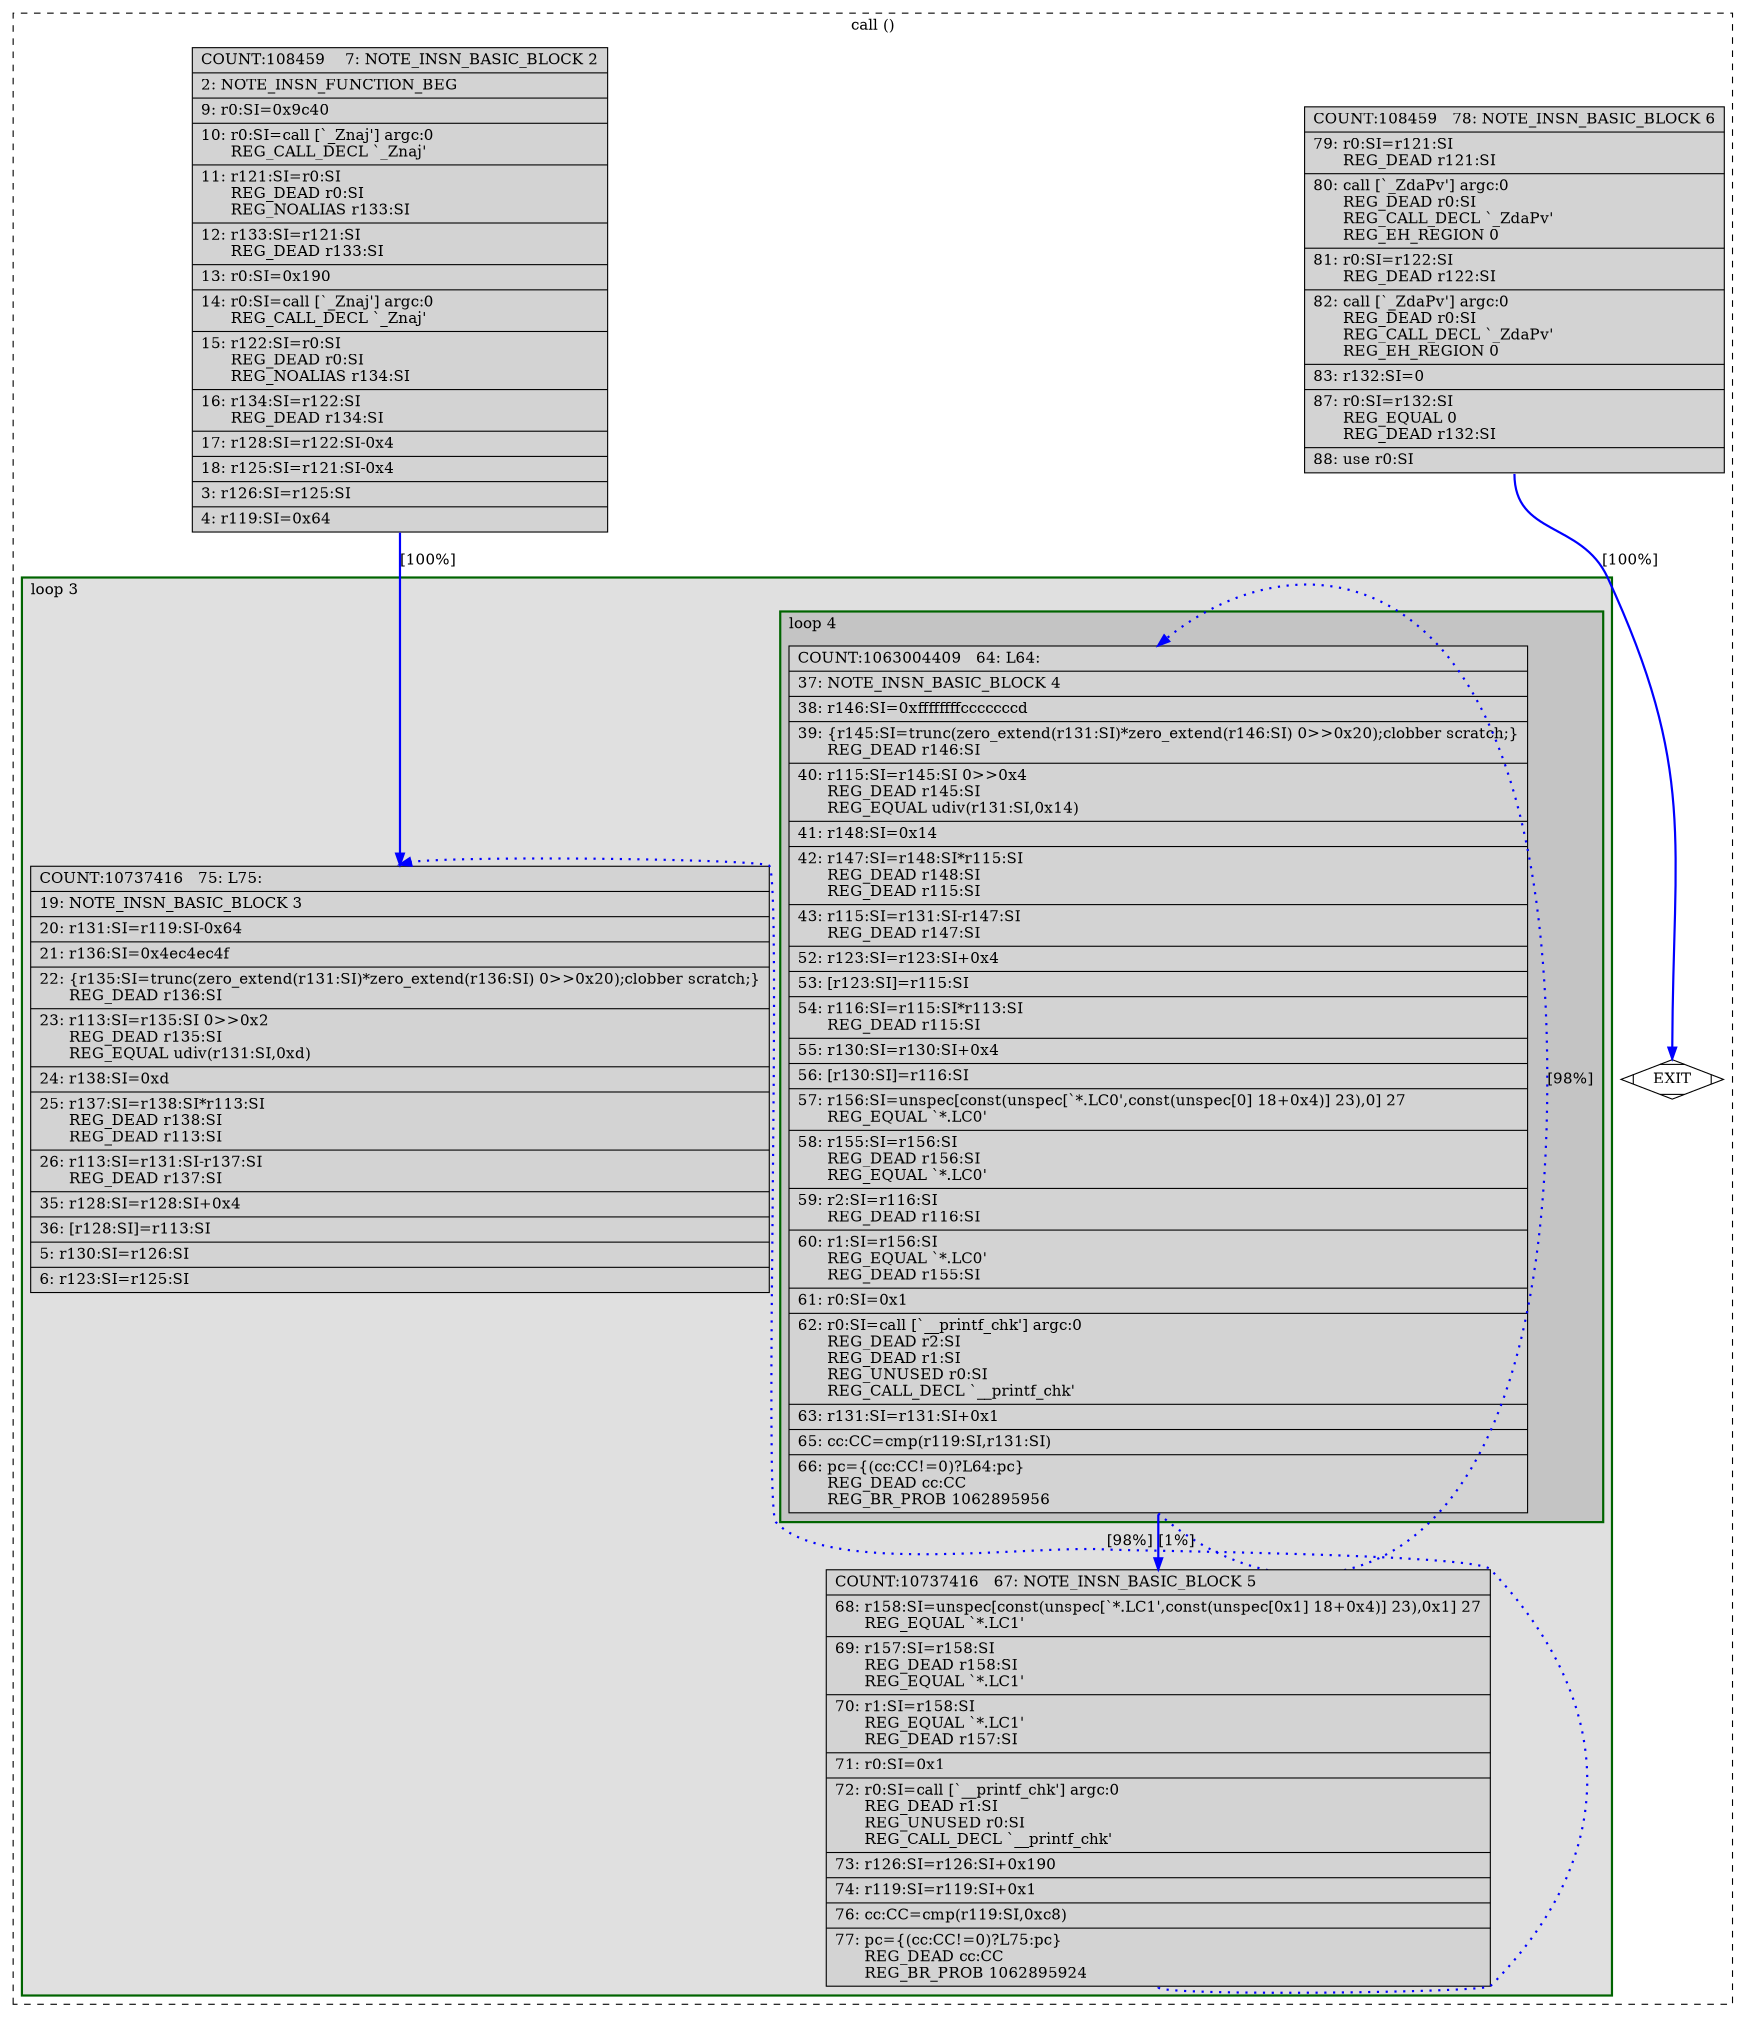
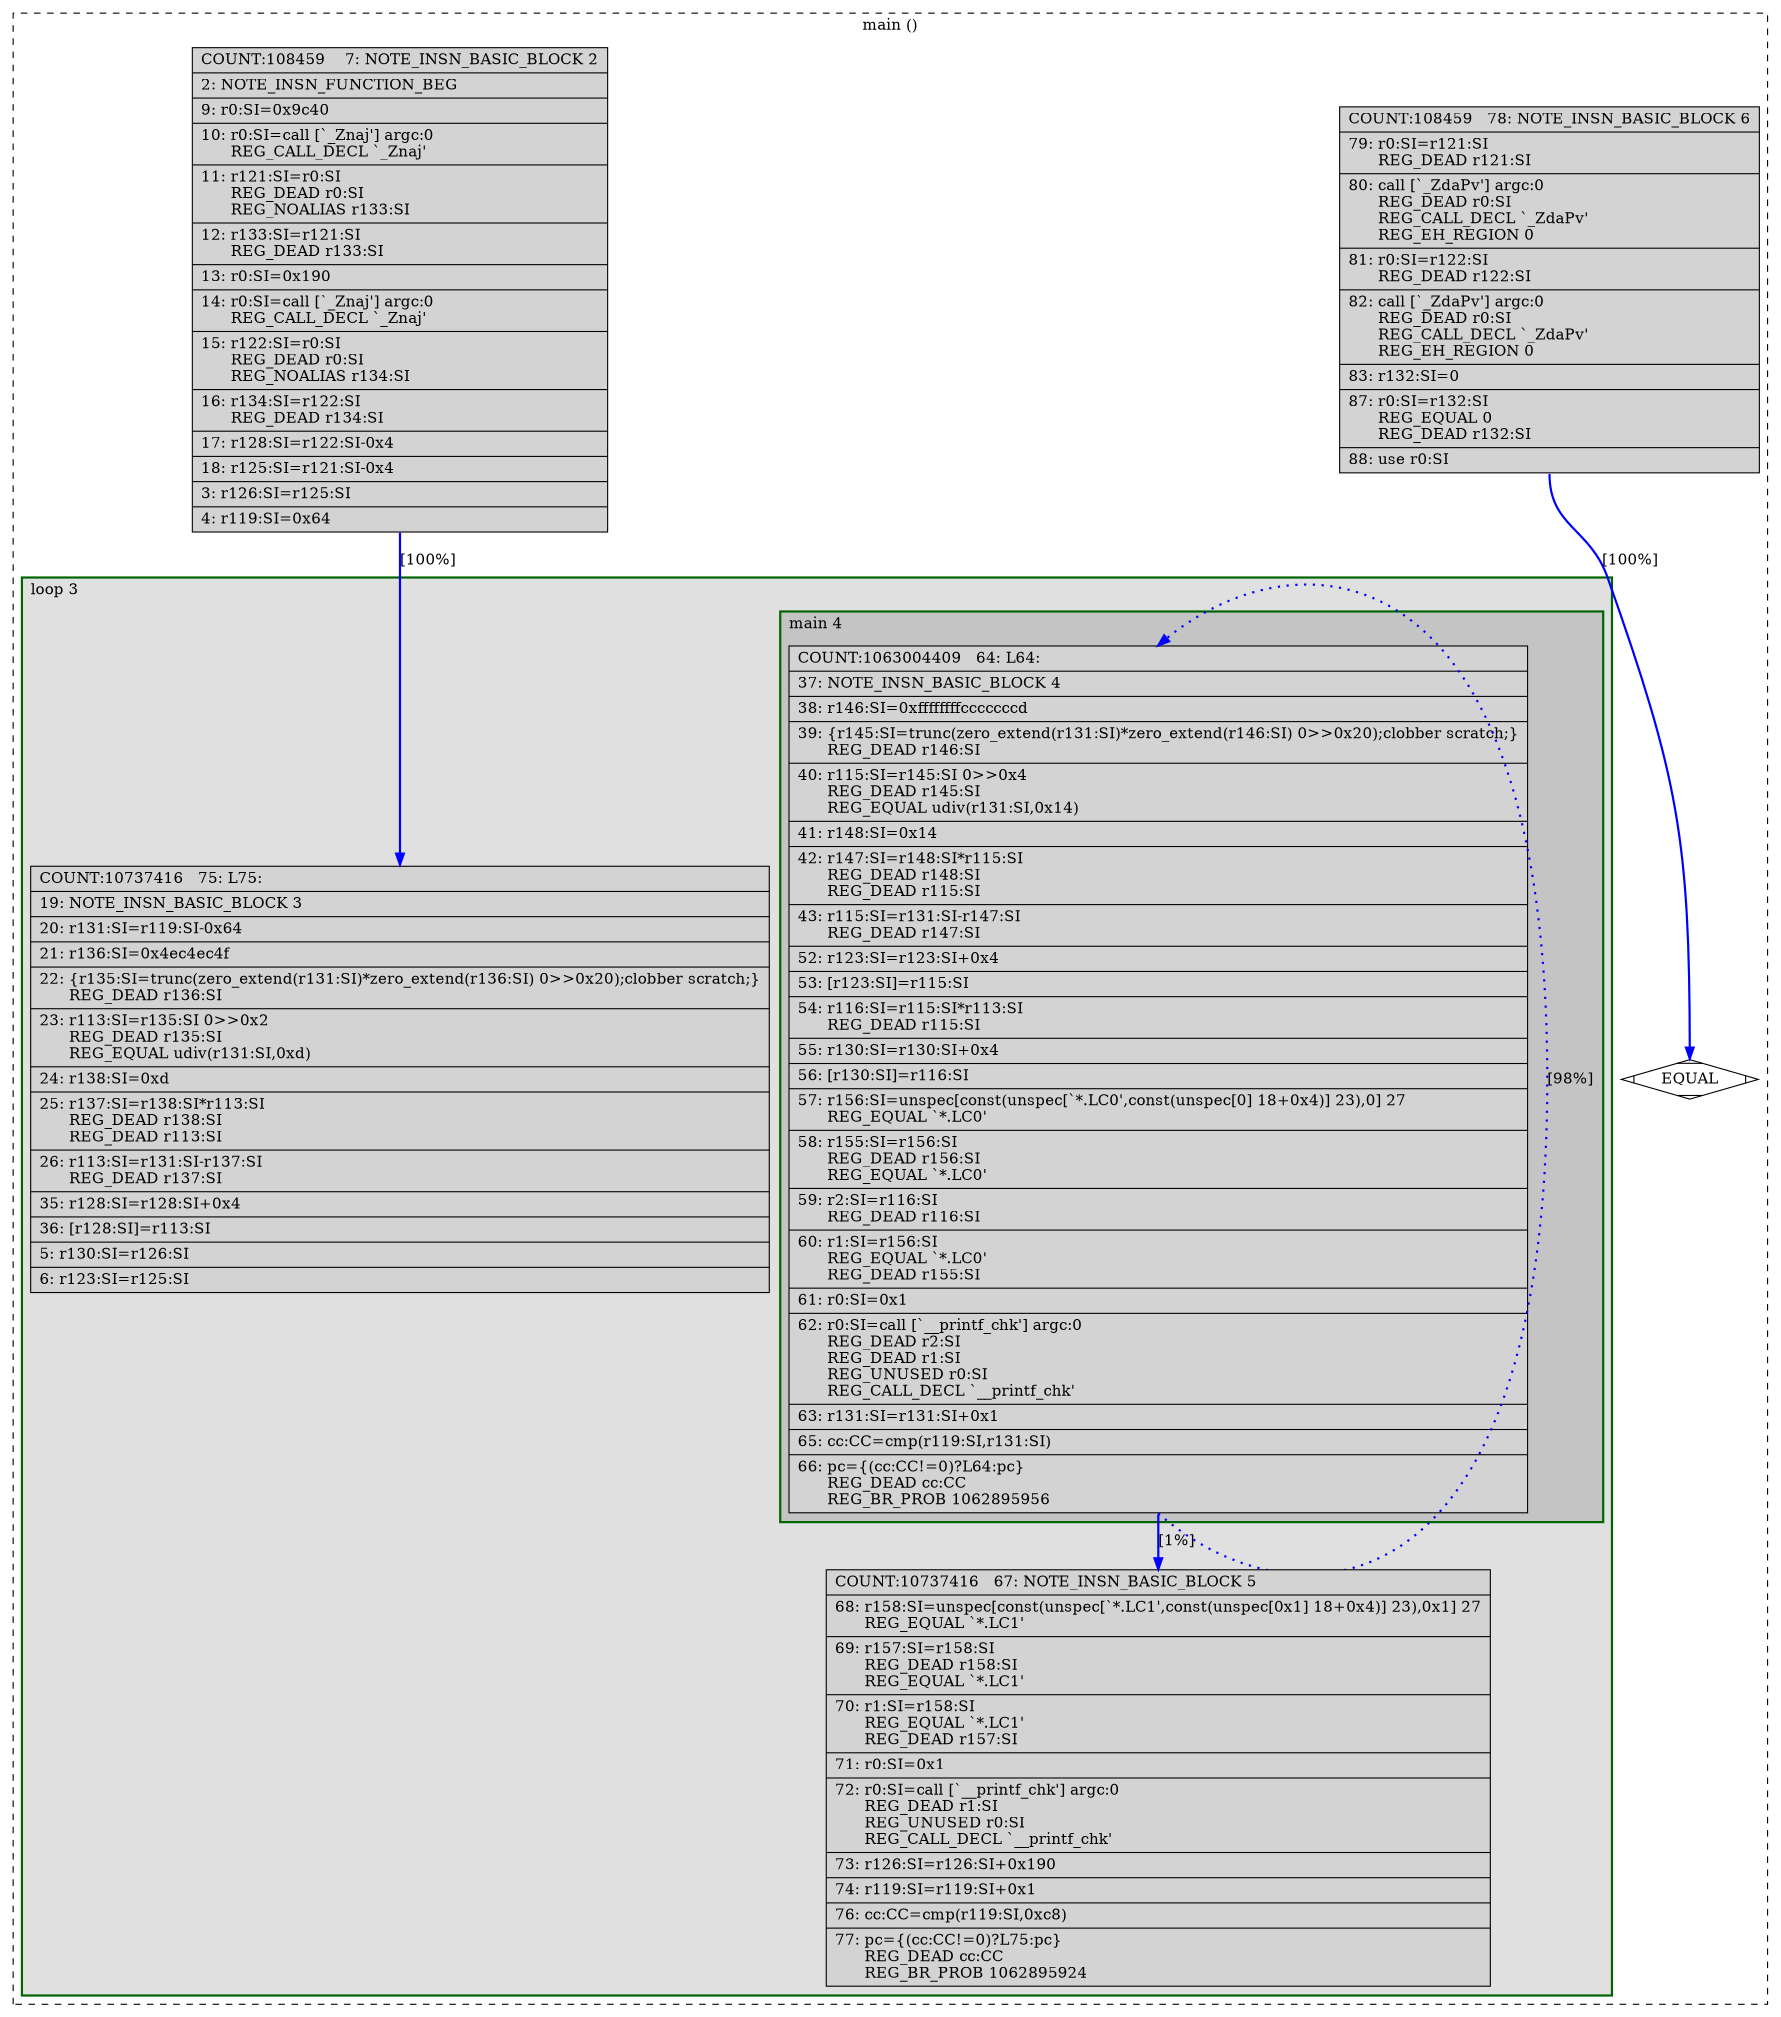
(873, 26) -> (890, 26)
(813, 624) -> (816, 624)
(1672, 1079) -> (1690, 1079)
(1024, 1551) -> none
